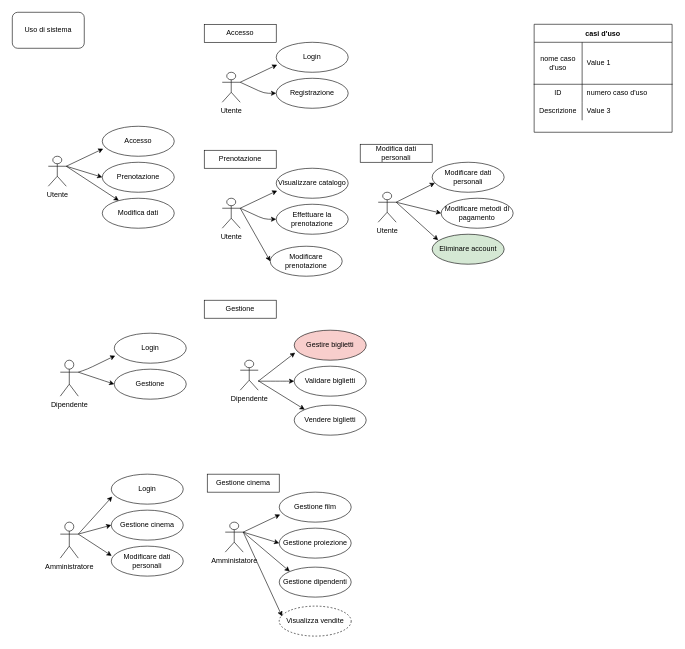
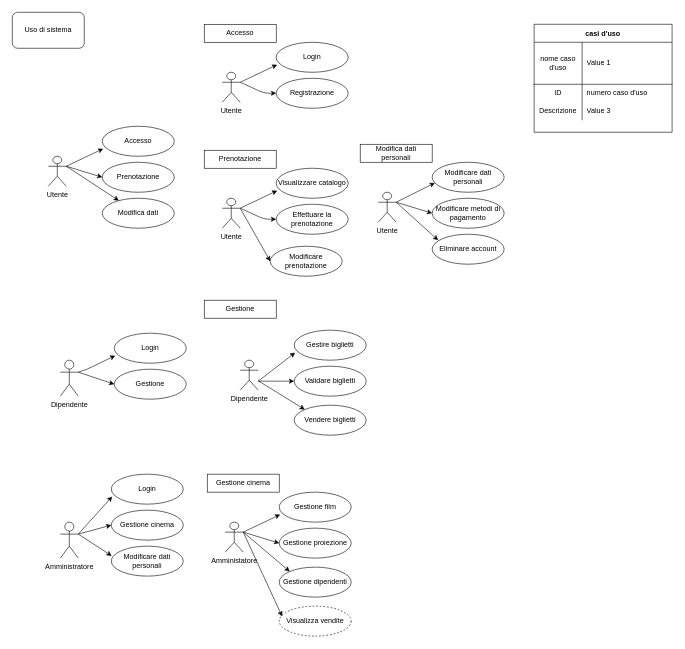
(477, 213) -> (468, 213)
(468, 249) -> (468, 249)
(330, 345) -> (330, 345)
